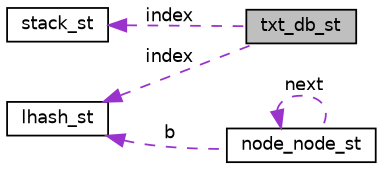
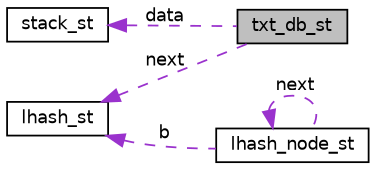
(167, 17) -> (162, 17)
(167, 58) -> (162, 61)
(301, 145) -> (292, 145)
